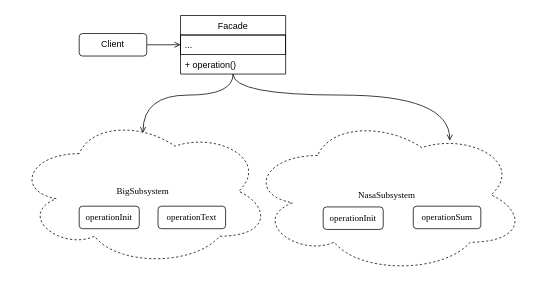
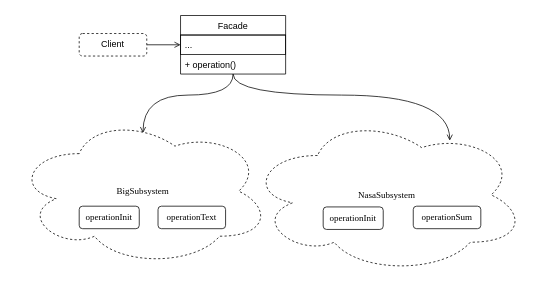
(113, 45) -> (113, 45)
